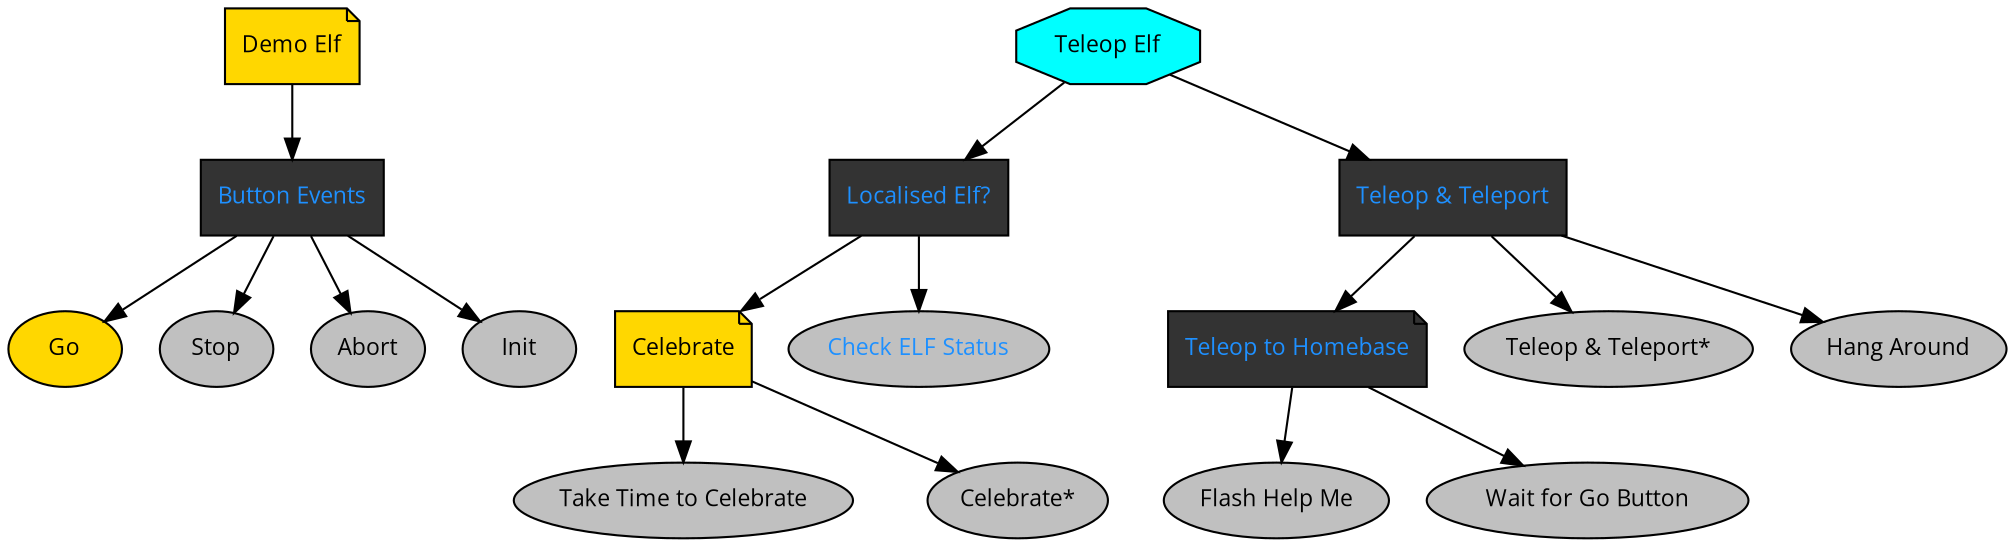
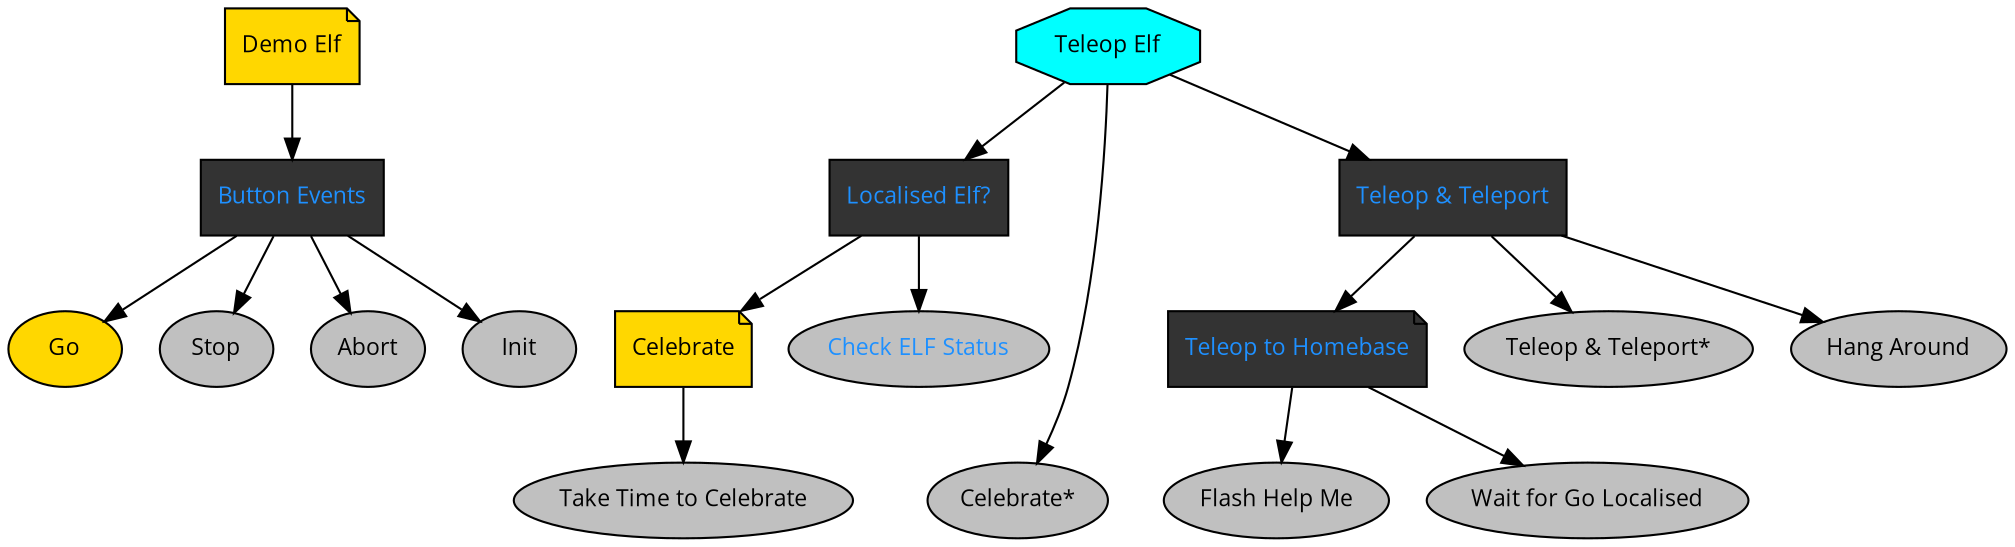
(845, 422) -> (1092, 267)
(1588, 500) -> (1588, 500)
